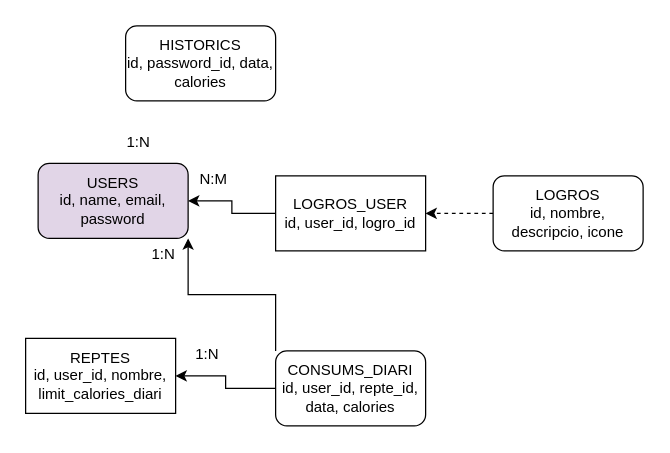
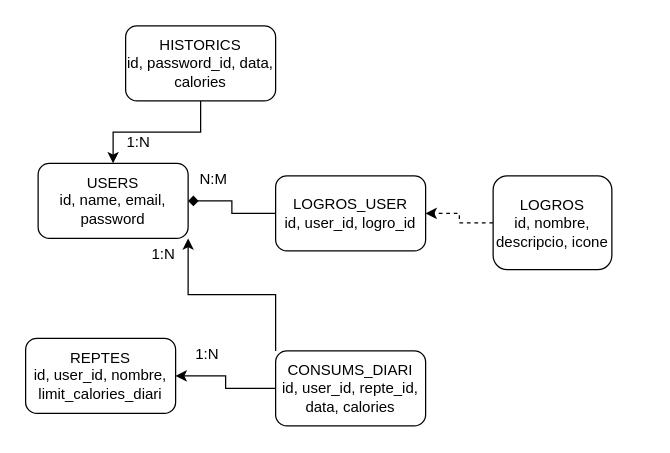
none -> (161, 132)
(113, 201) -> (113, 201)
(198, 201) -> (199, 201)
(351, 213) -> (351, 213)
(568, 213) -> (553, 223)
(101, 376) -> (101, 376)
